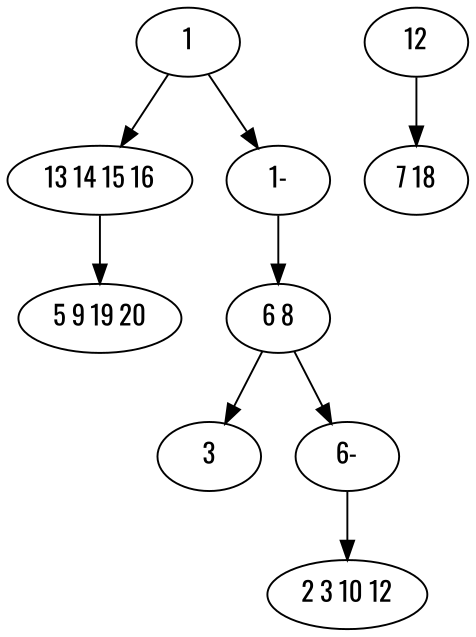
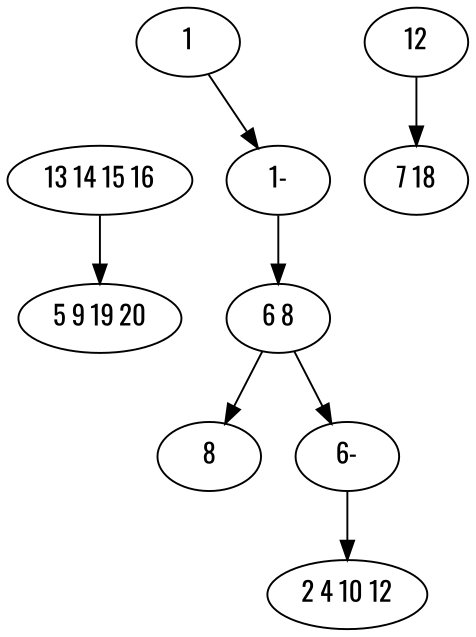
(150, 102) -> none
(209, 456) -> (209, 456)
(347, 595) -> (347, 595)
